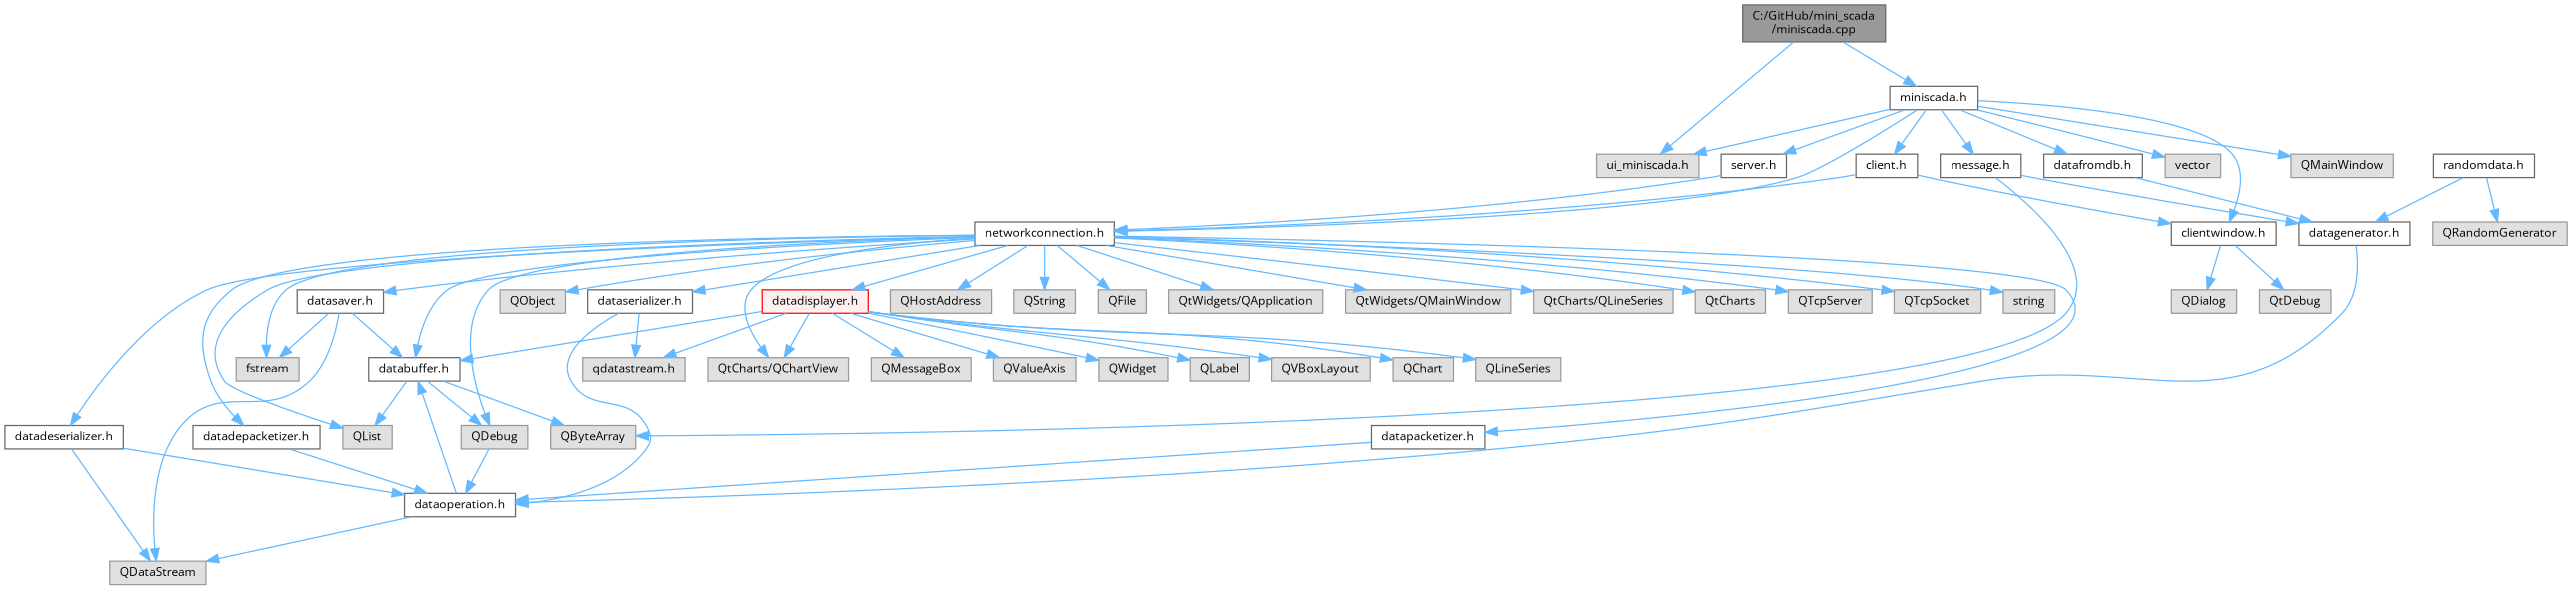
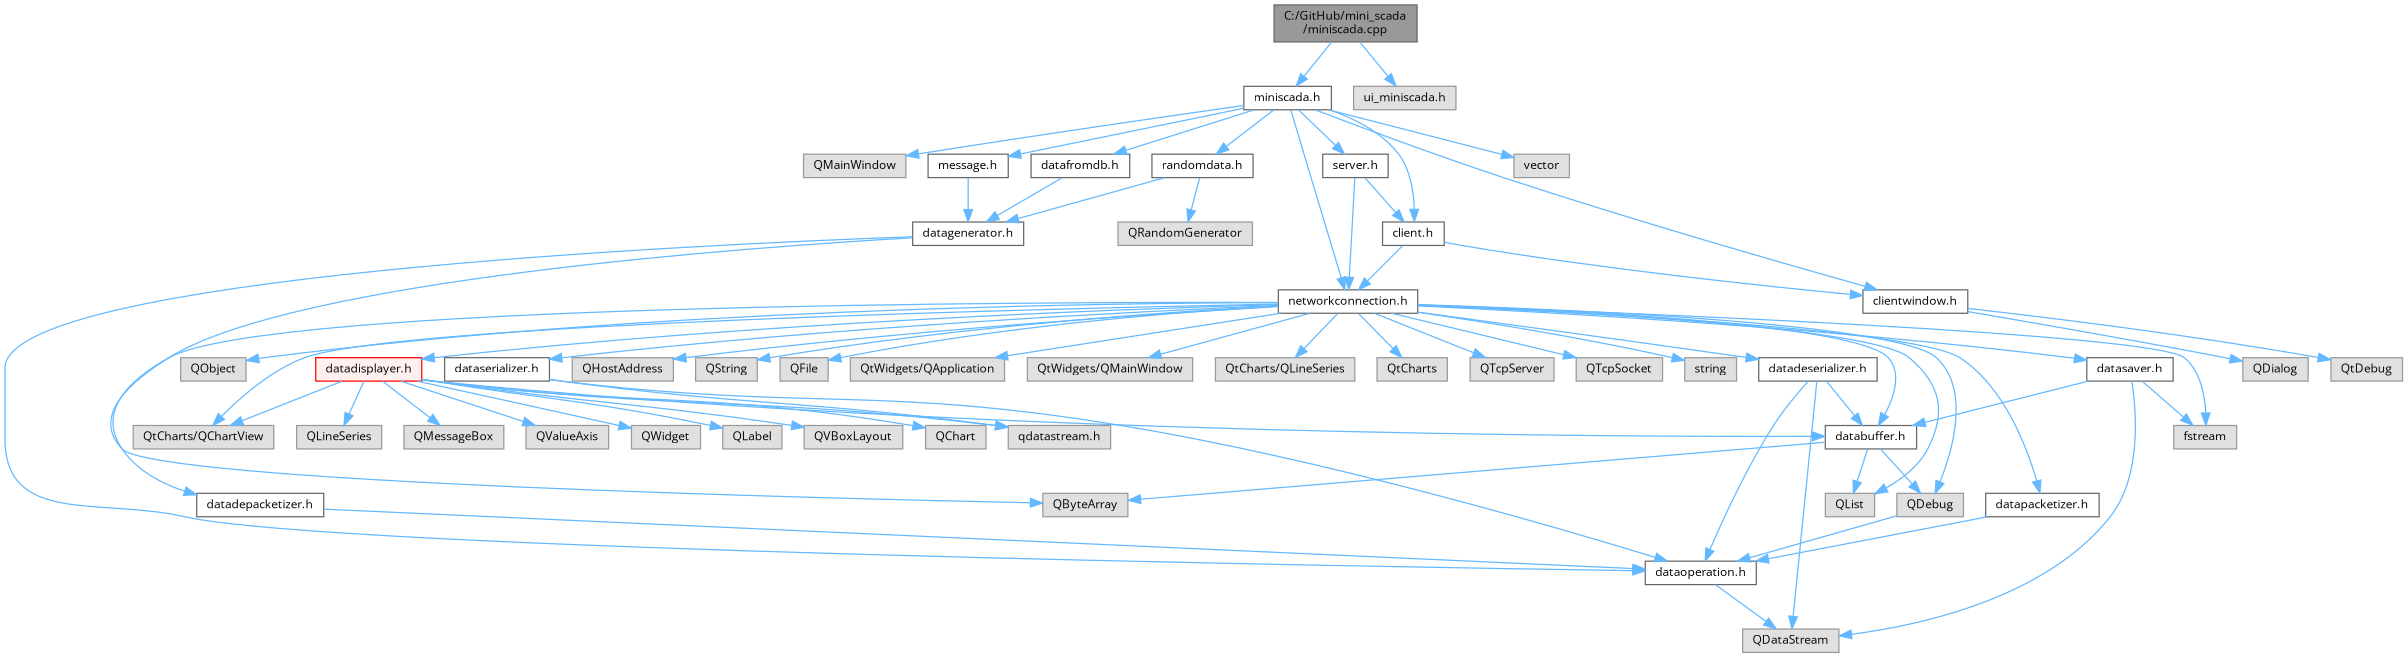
(1798, 130) -> (1250, 128)
none -> (1380, 195)
(1448, 413) -> (139, 454)
(439, 443) -> (1841, 398)
